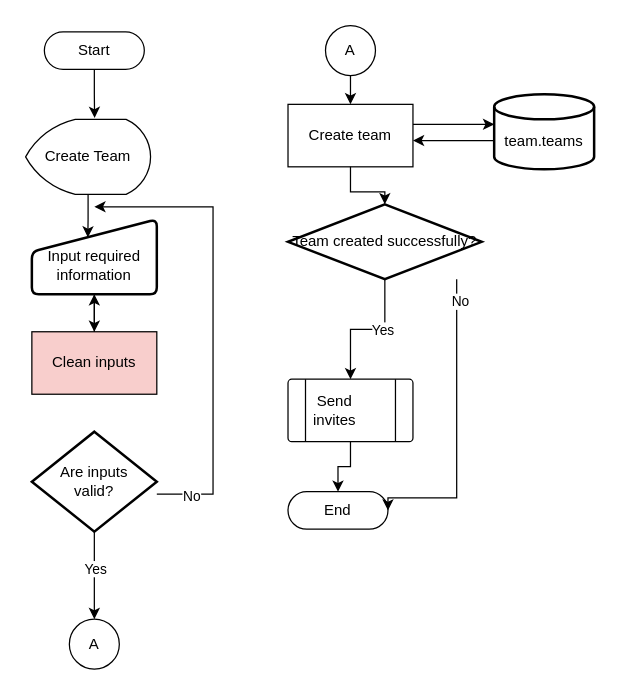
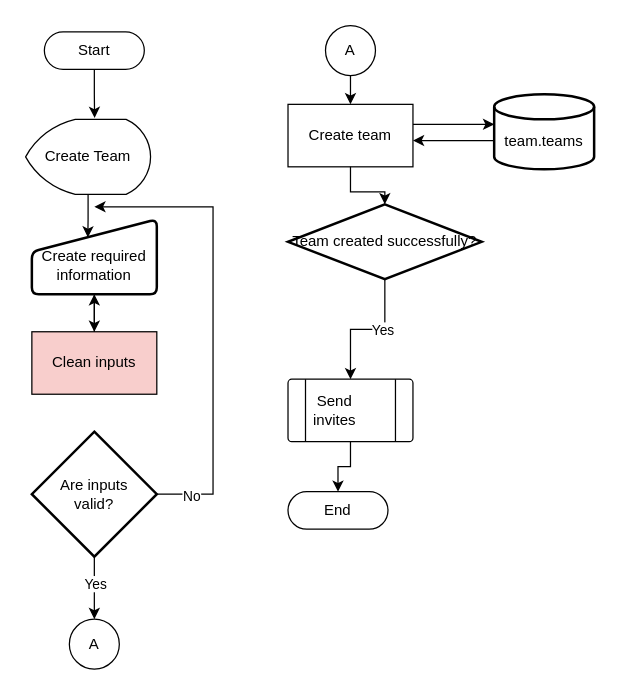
(94, 257) -> (94, 257)
(457, 425) -> none
(94, 482) -> (94, 494)
